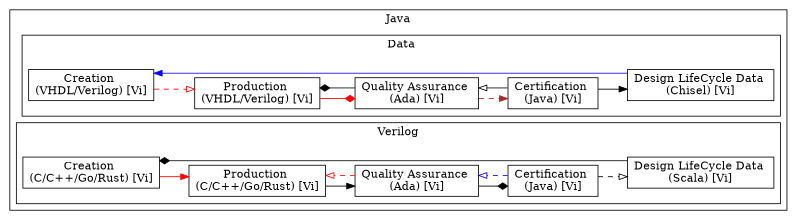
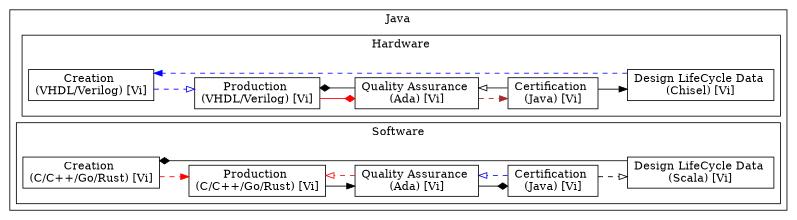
(401, 45) -> (401, 45)
(395, 73) -> (395, 73)
(170, 89) -> (170, 89)
(398, 132) -> (398, 132)
(170, 177) -> (170, 177)
